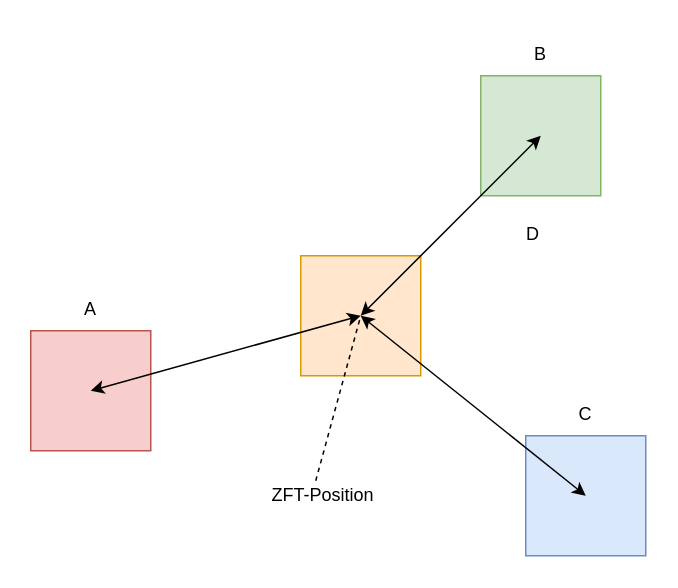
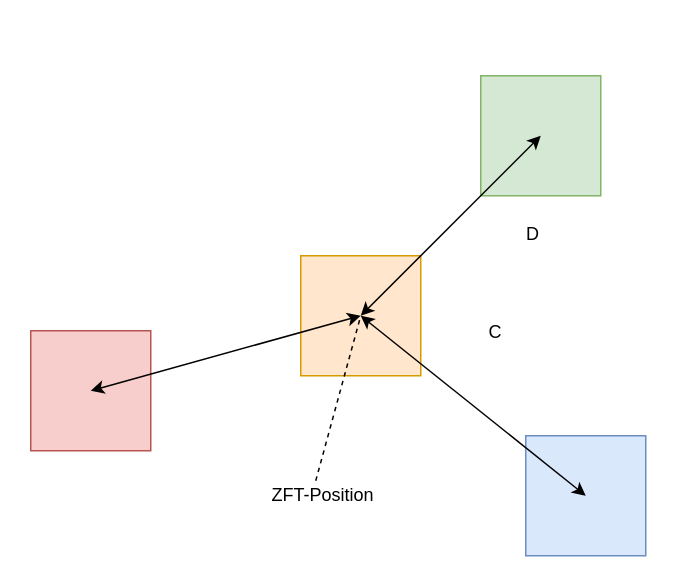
(541, 53) -> none
(91, 308) -> none
(586, 413) -> (496, 331)
